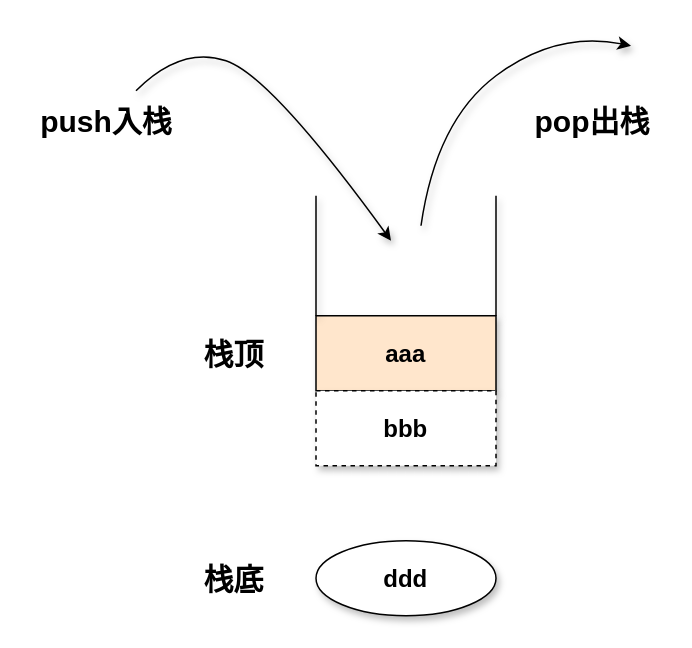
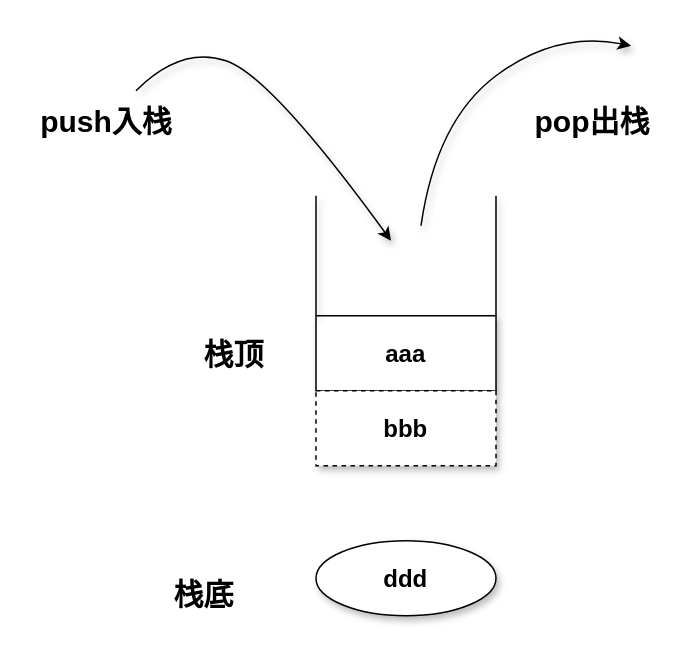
(406, 353) -> (406, 353)
(233, 578) -> (203, 593)
